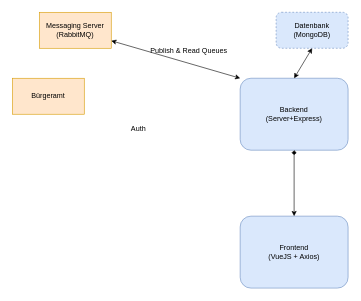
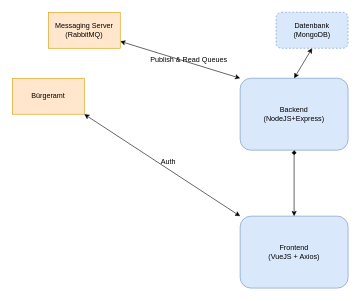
(75, 30) -> (84, 30)
(189, 51) -> (189, 60)
(294, 114) -> (294, 114)
(138, 129) -> (168, 162)
none -> (162, 165)
